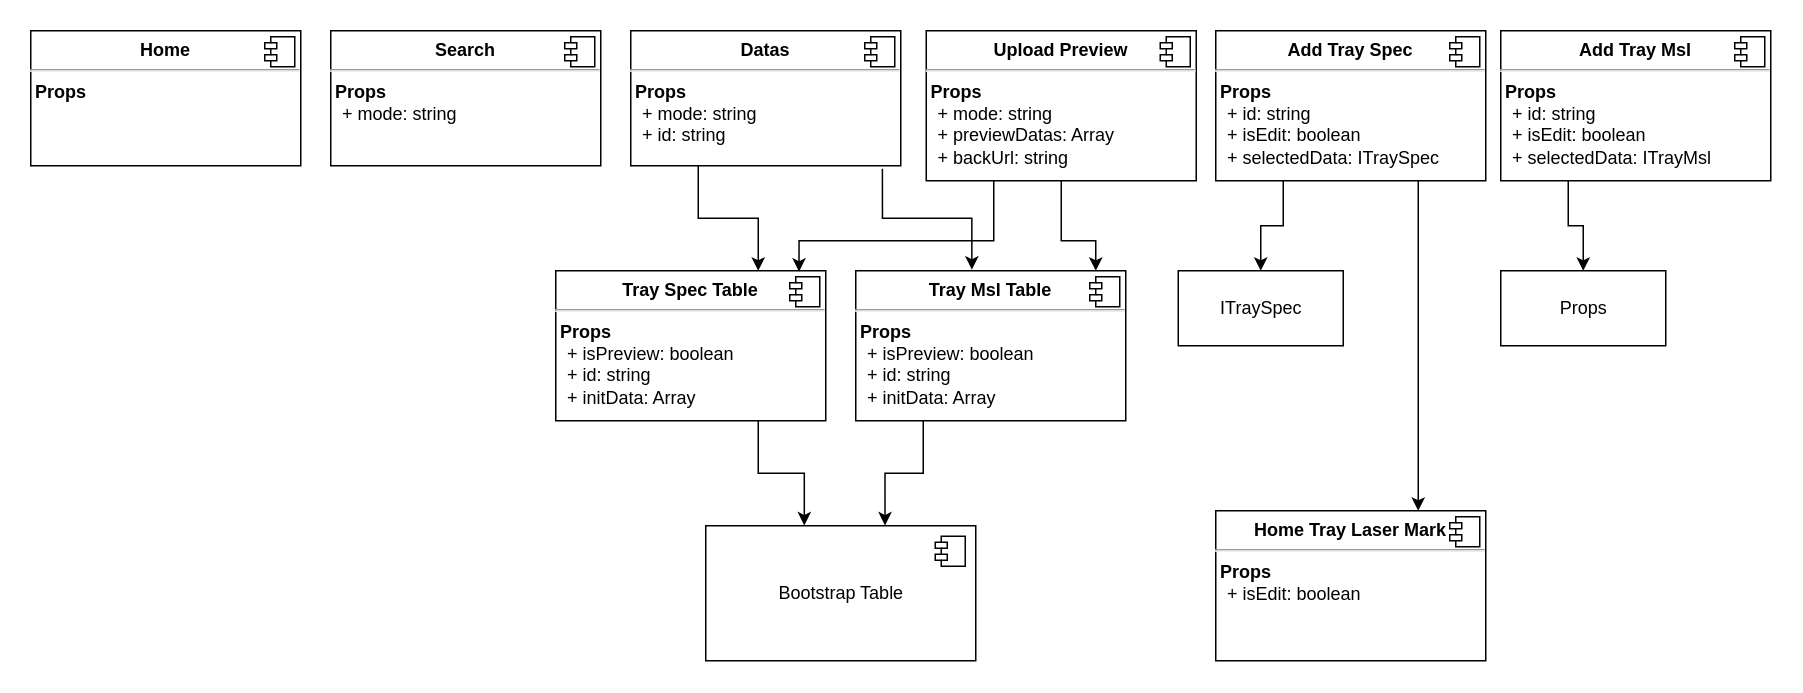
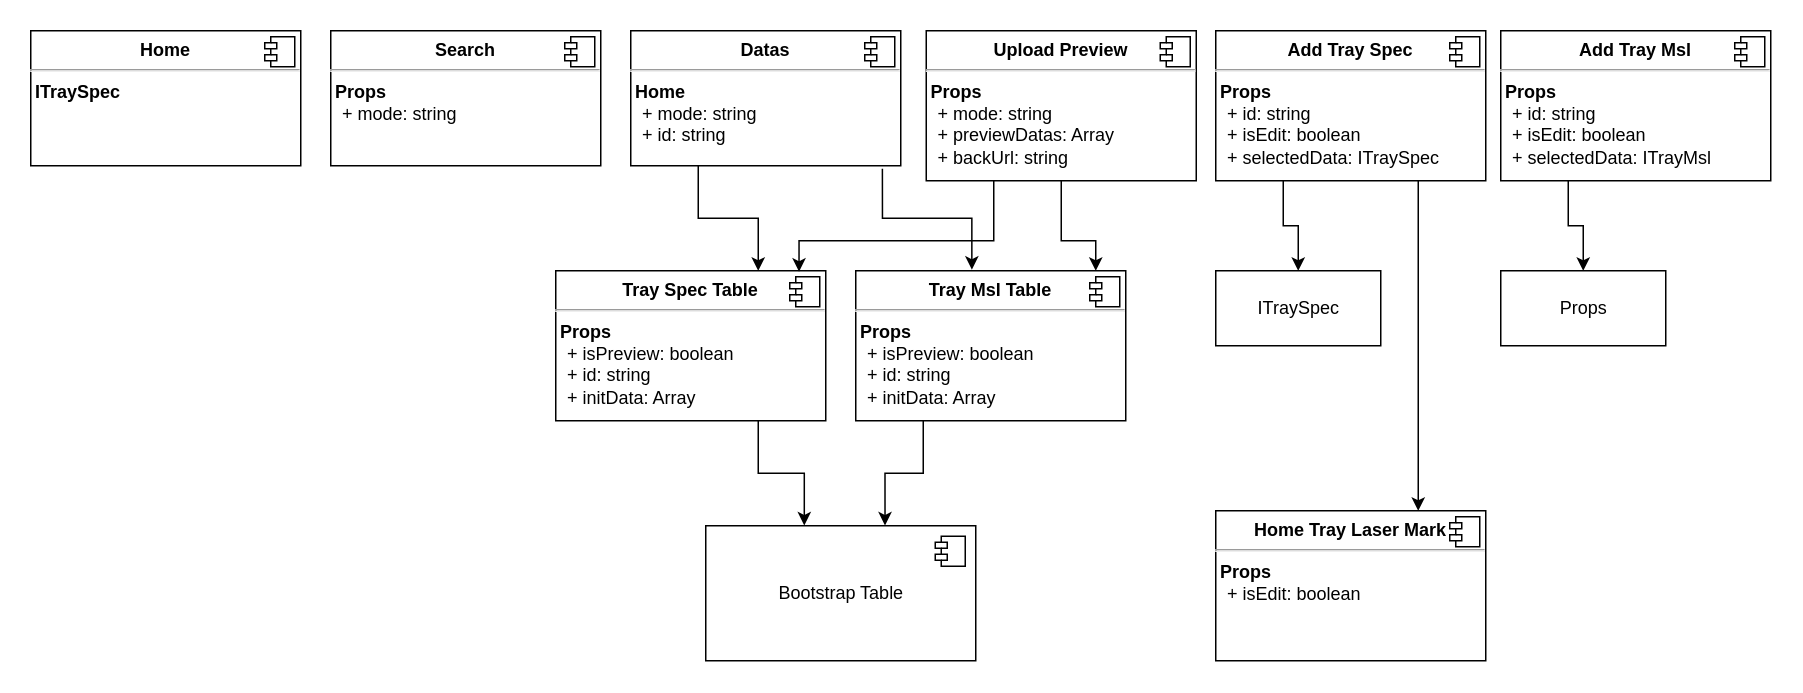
(56, 31) -> (76, 31)
(692, 31) -> (692, 31)
(1261, 308) -> (1298, 308)
